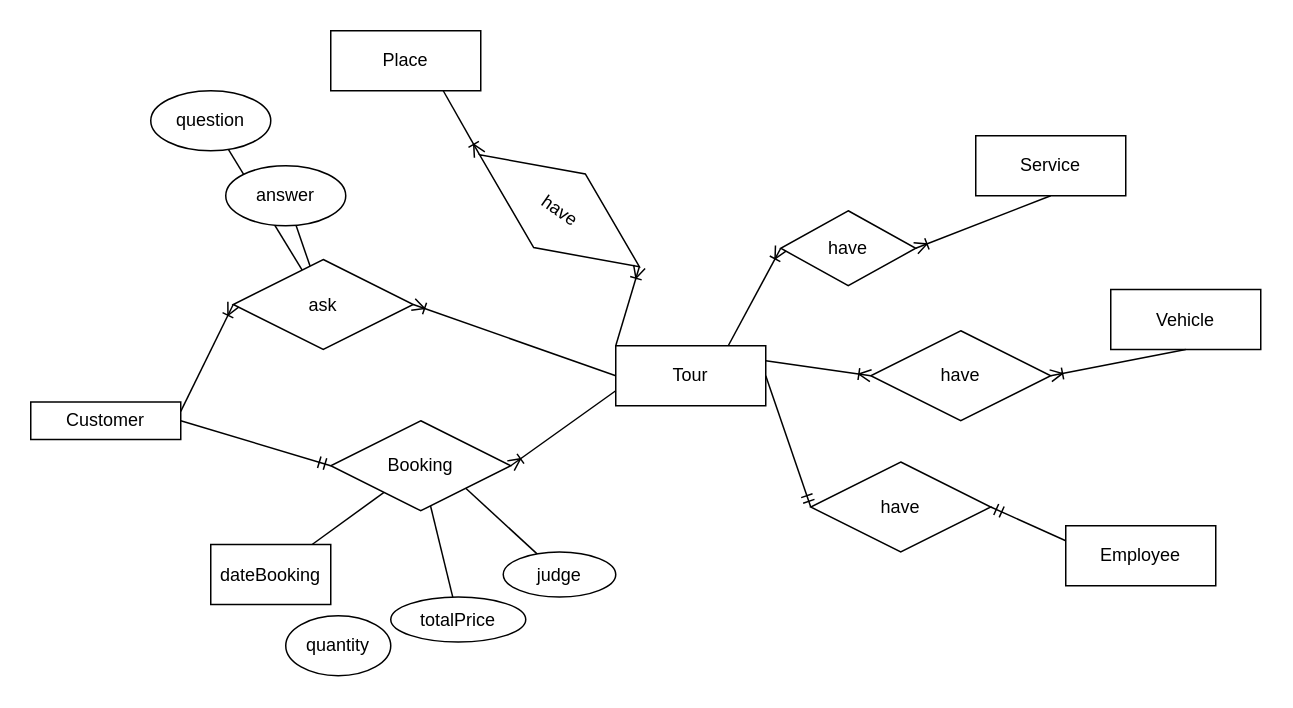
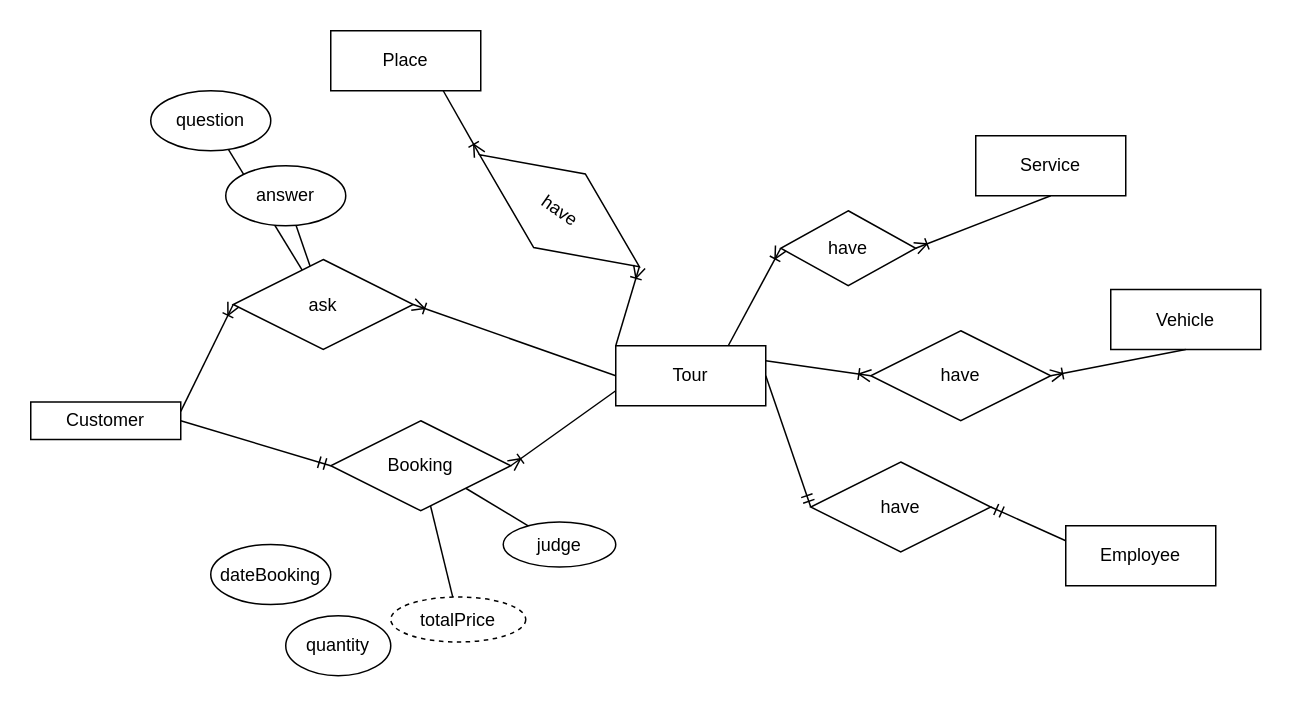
(348, 518) -> none
(271, 575) -> (271, 575)
(560, 575) -> (560, 545)
(458, 620) -> (458, 620)
